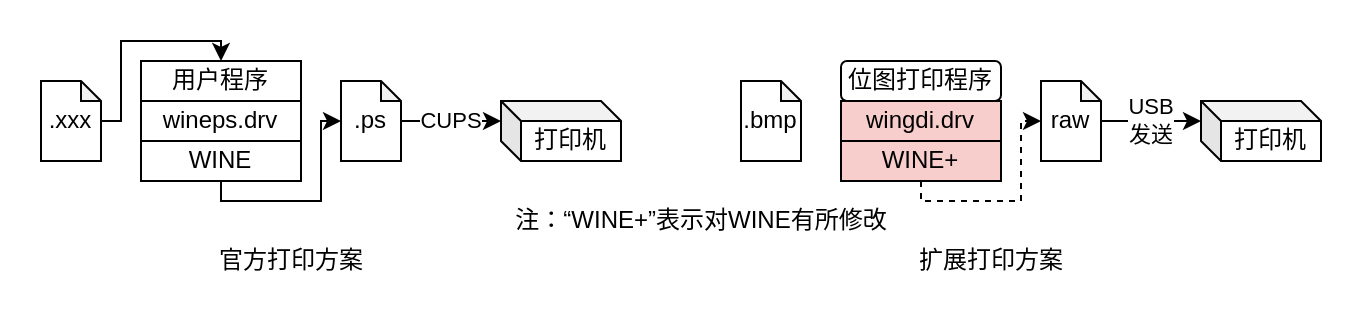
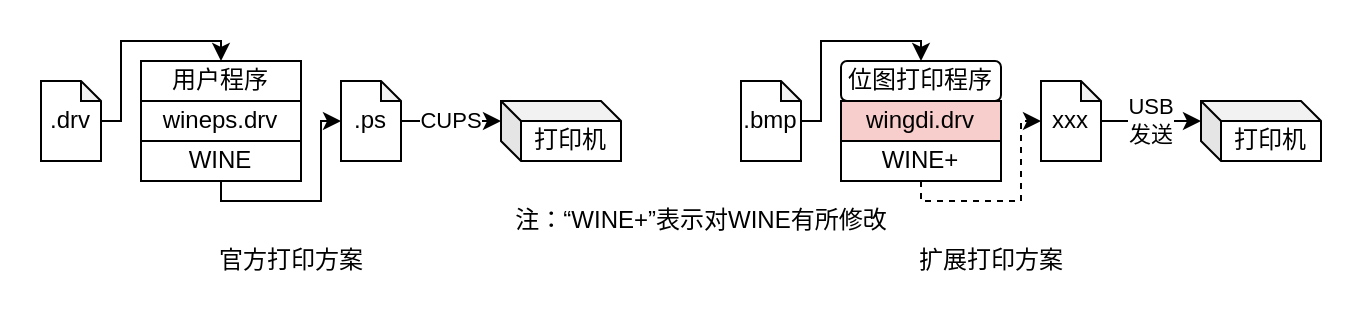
none -> (824, 41)
(71, 121) -> (71, 121)
(1071, 121) -> (1071, 121)
(921, 161) -> (921, 161)
